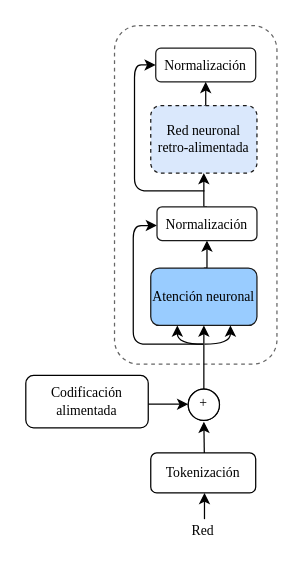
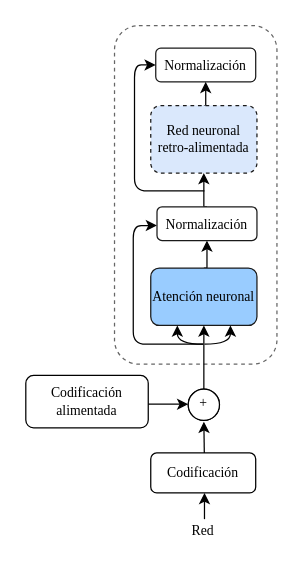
(203, 473) -> (203, 473)
